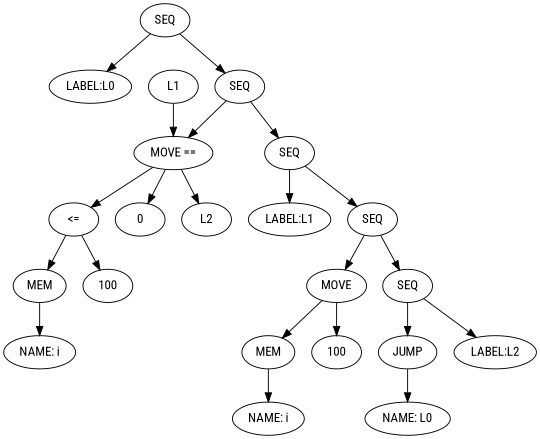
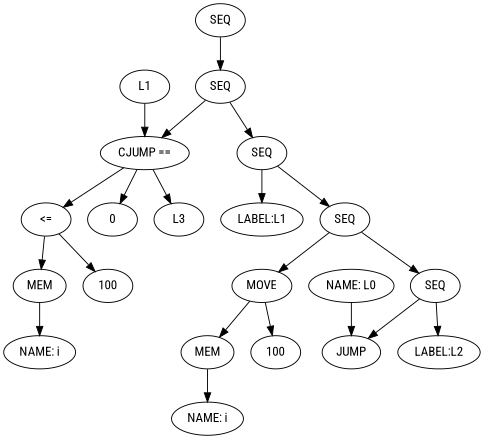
(90, 87) -> none
(173, 153) -> (145, 153)
(207, 219) -> (179, 219)
(408, 381) -> (351, 315)
